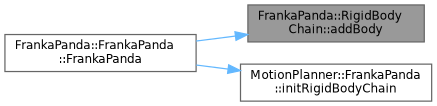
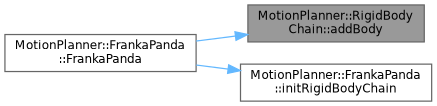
(336, 23) -> (336, 23)
(101, 53) -> (101, 53)
